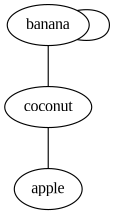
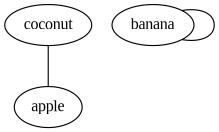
(48, 66) -> none
